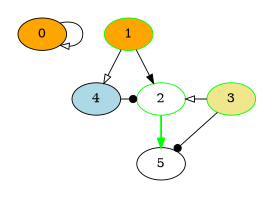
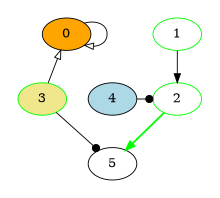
(129, 34) -> (177, 34)
(114, 63) -> none
(201, 99) -> (53, 70)
